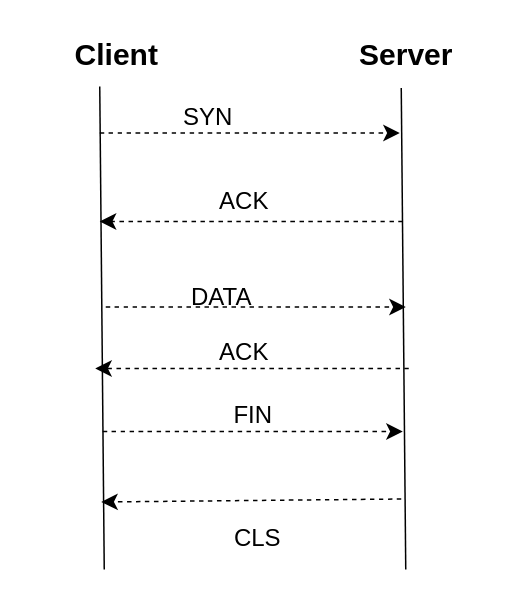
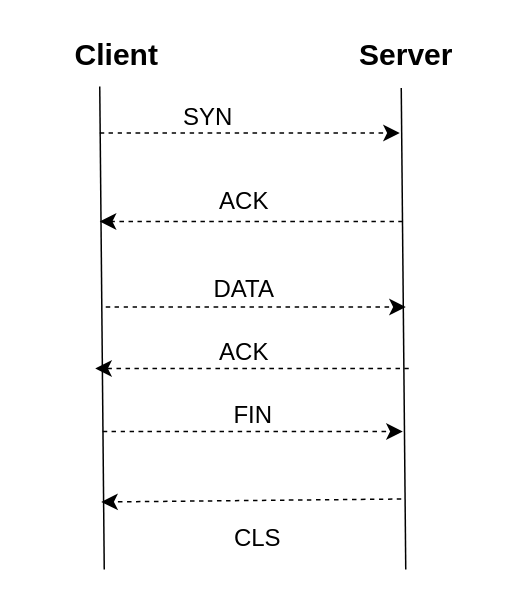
(222, 296) -> (245, 289)
